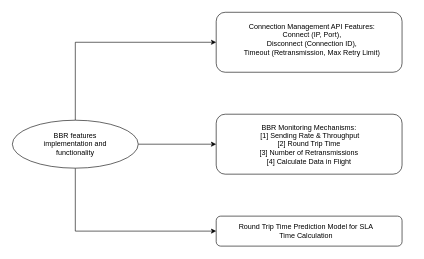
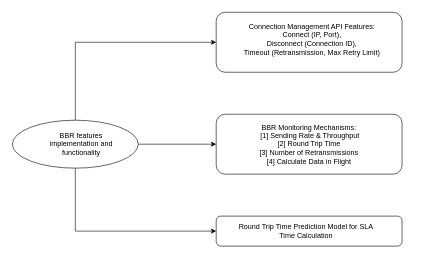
(75, 144) -> (81, 144)
